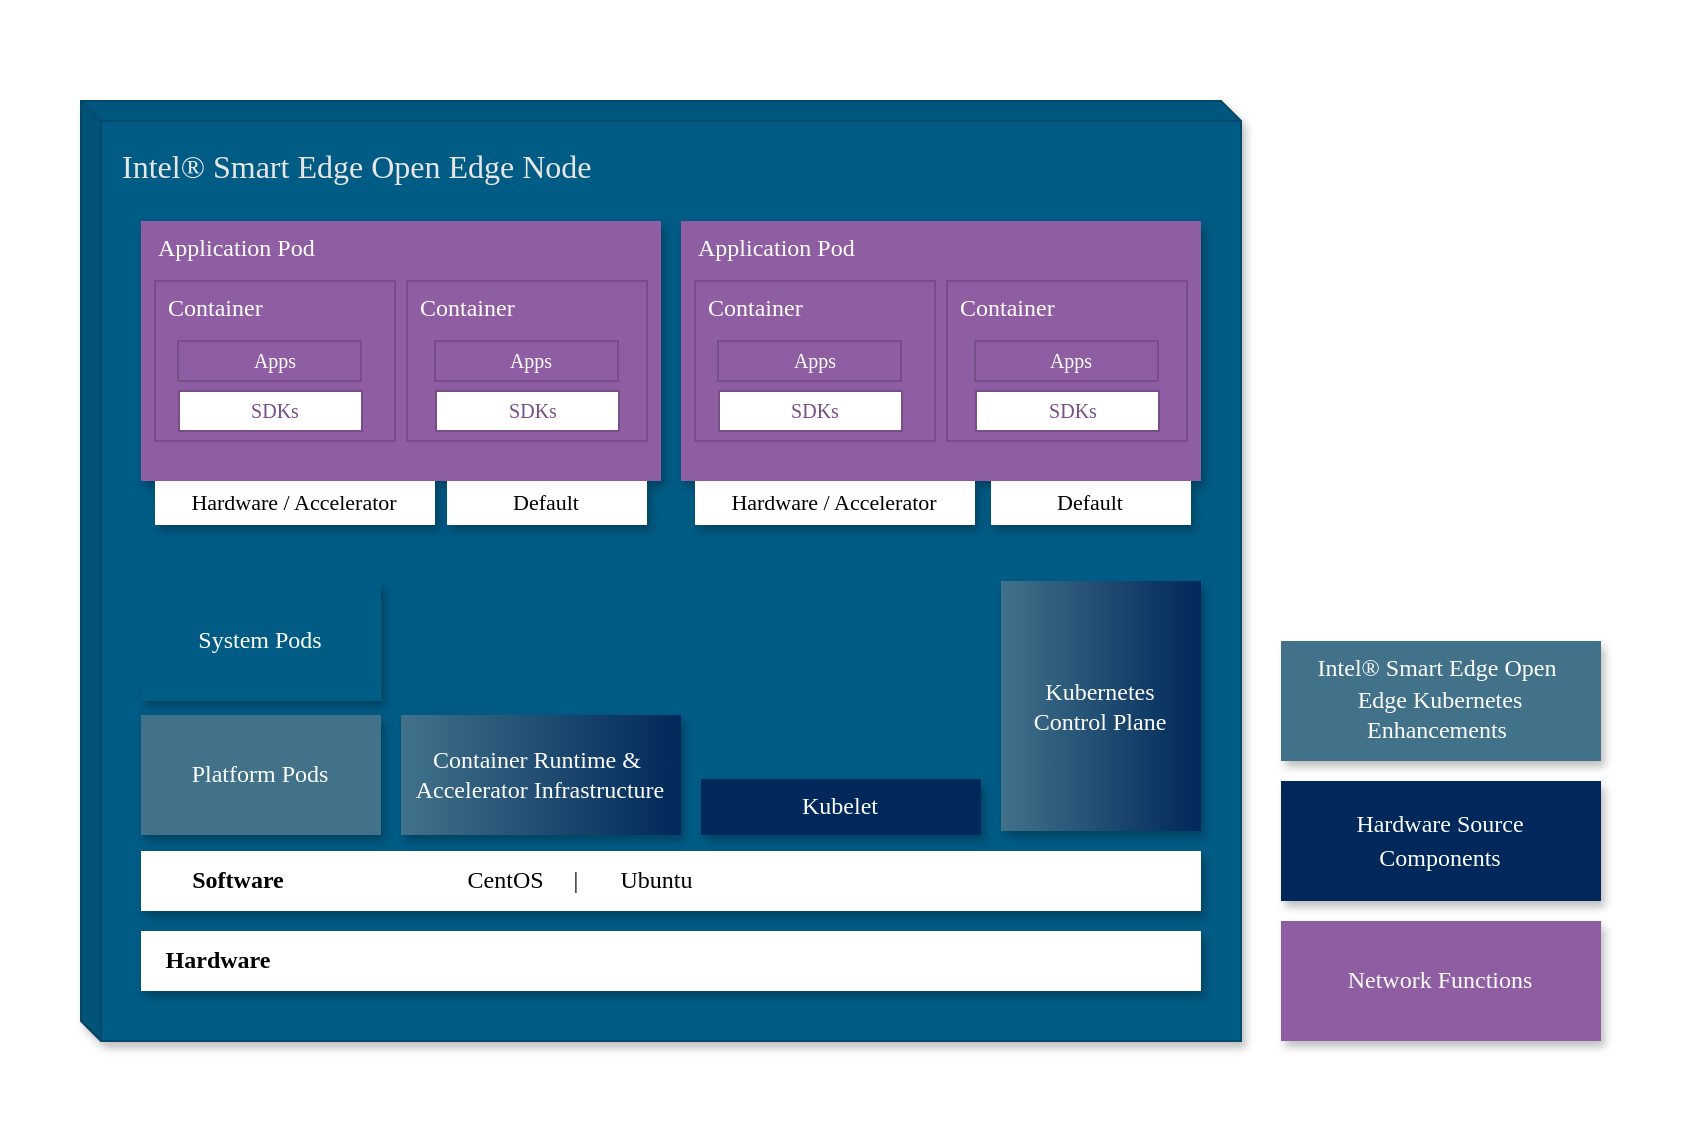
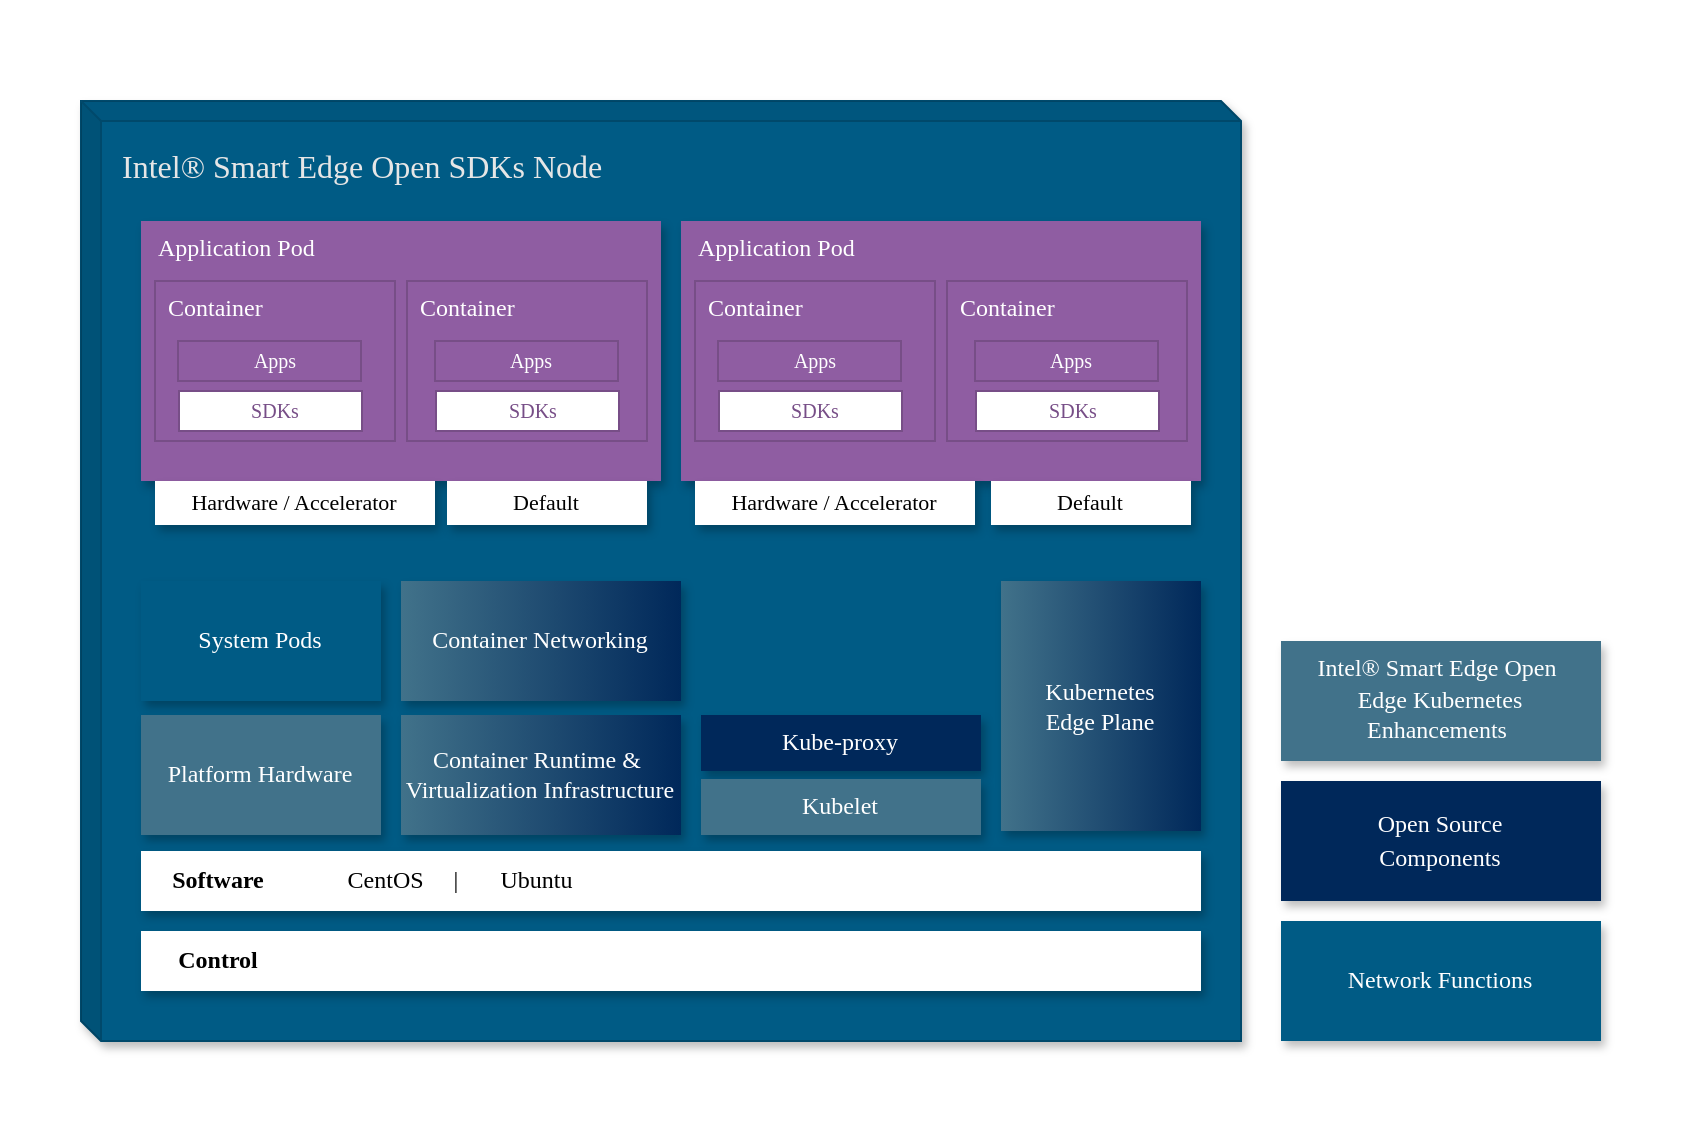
(385, 168) -> (385, 168)
none -> (541, 641)
(1101, 707) -> (1101, 707)
none -> (841, 743)
(261, 775) -> (261, 775)
(541, 775) -> (541, 775)
(841, 807) -> (841, 807)
(1441, 841) -> (1441, 841)
(239, 881) -> (219, 881)
(581, 881) -> (461, 881)
(219, 961) -> (219, 961)
(1441, 981) -> (1441, 981)
